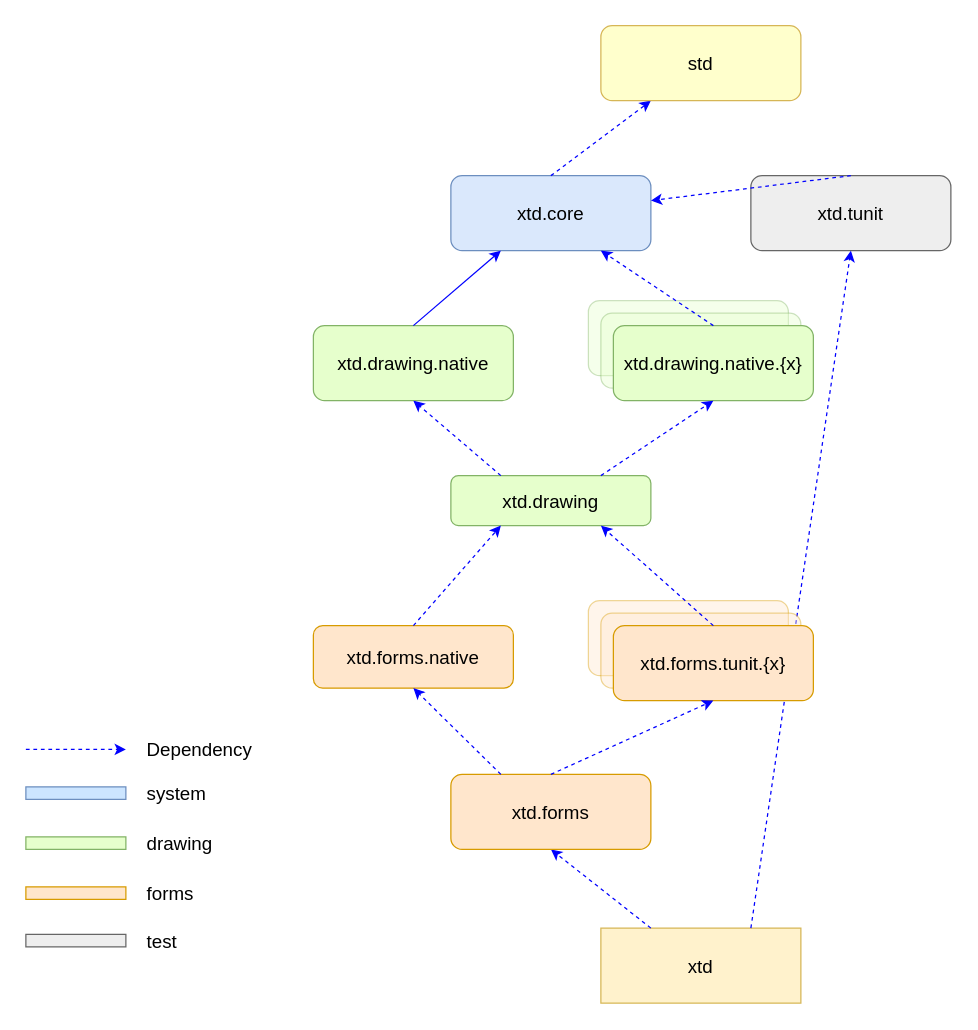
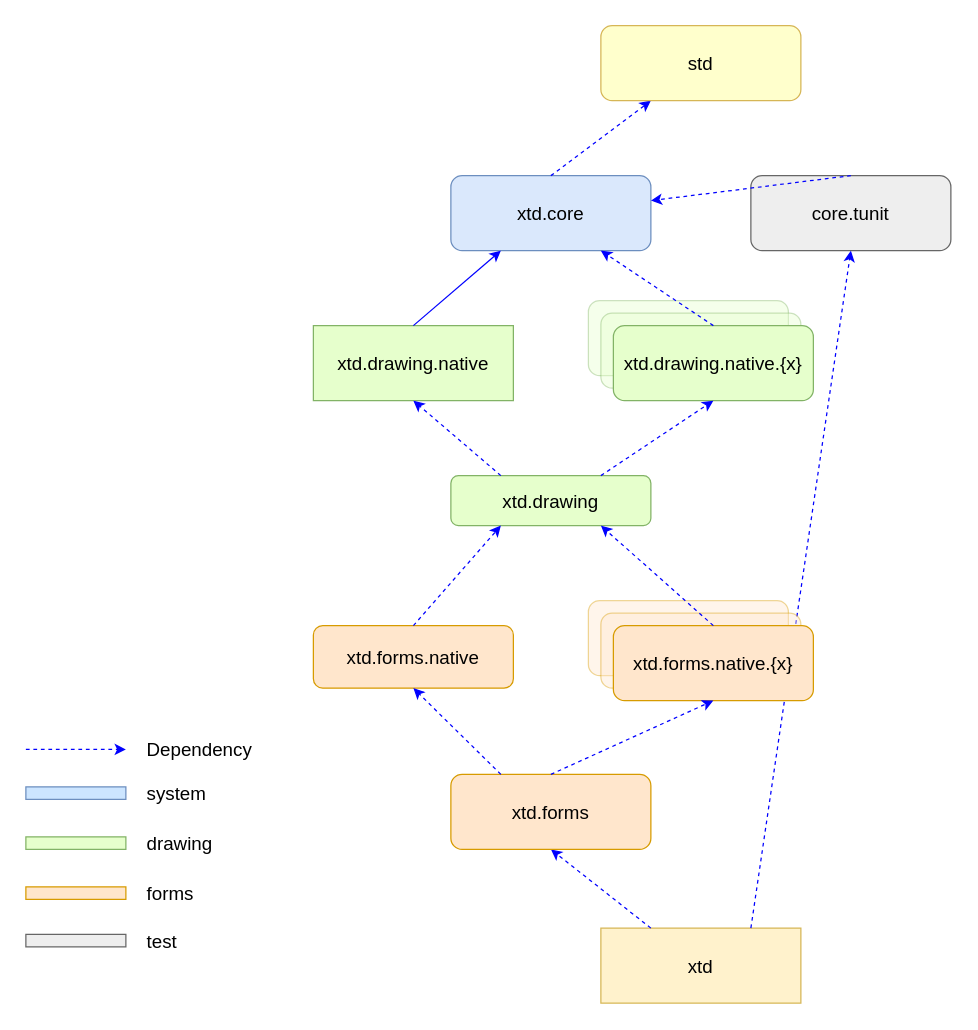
(851, 213) -> (851, 213)
(413, 363) -> (413, 363)
(713, 663) -> (713, 663)
